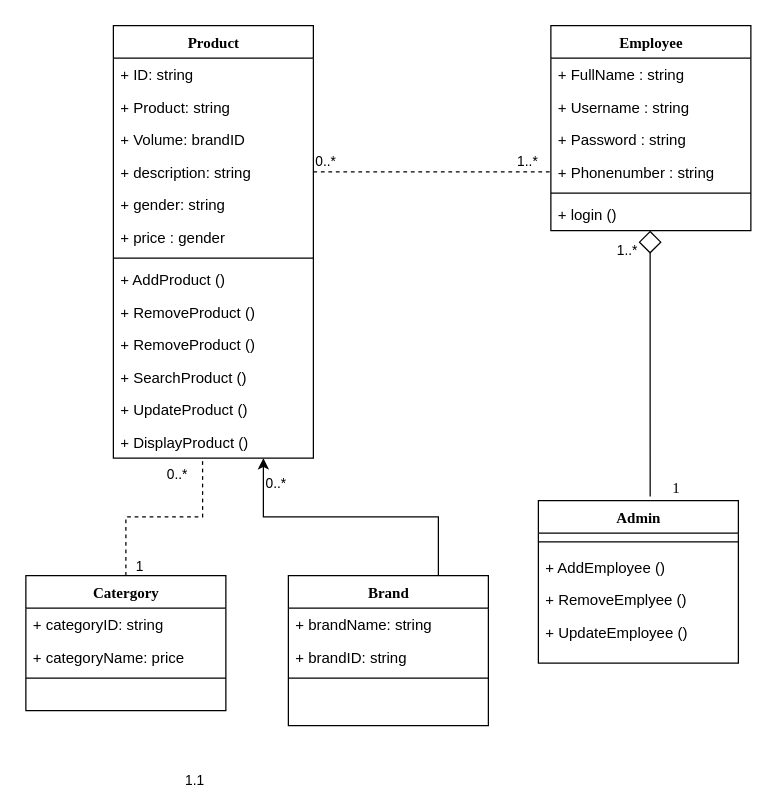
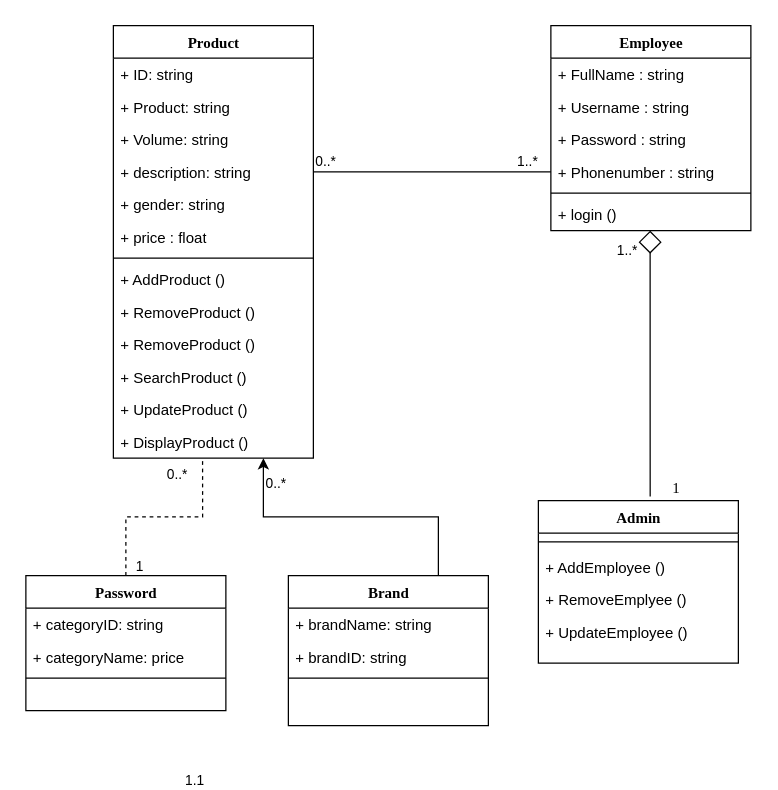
(184, 141) -> (178, 141)
(430, 172) -> (430, 172)
(178, 238) -> (172, 238)
(126, 593) -> (126, 593)
